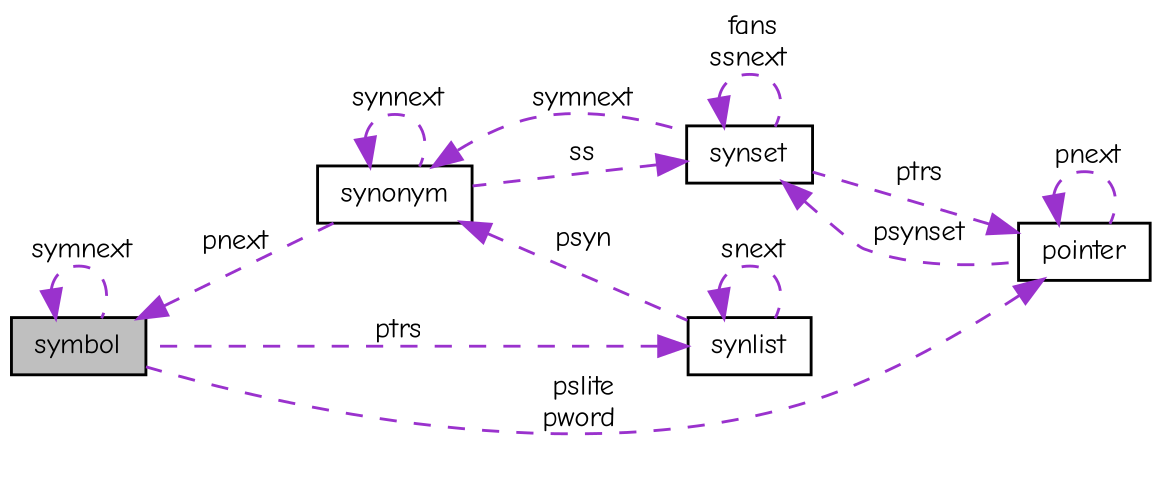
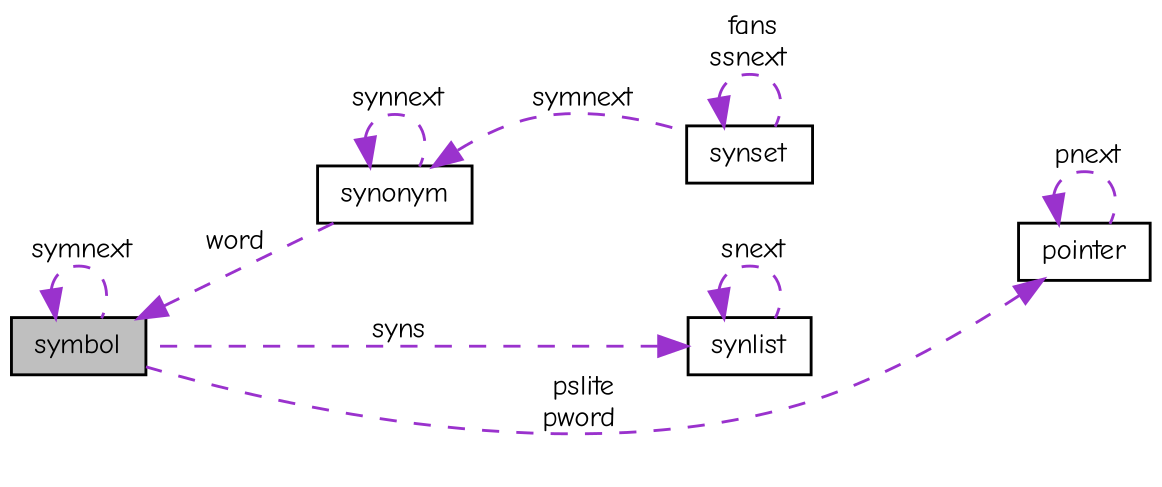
(565, 175) -> none
(901, 198) -> none
(232, 242) -> (232, 242)
(902, 259) -> none
(587, 277) -> none
(395, 330) -> (395, 330)
